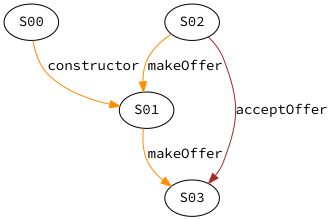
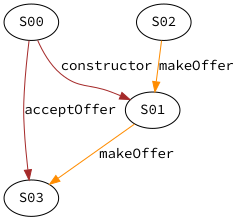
(60, 84) -> (70, 80)
(235, 105) -> (24, 105)
